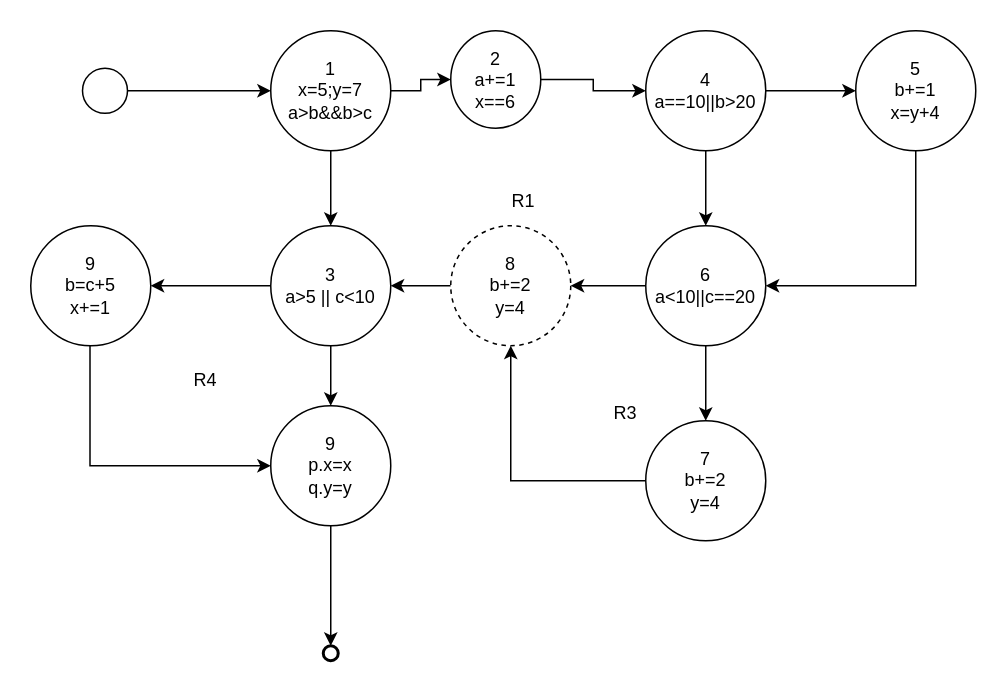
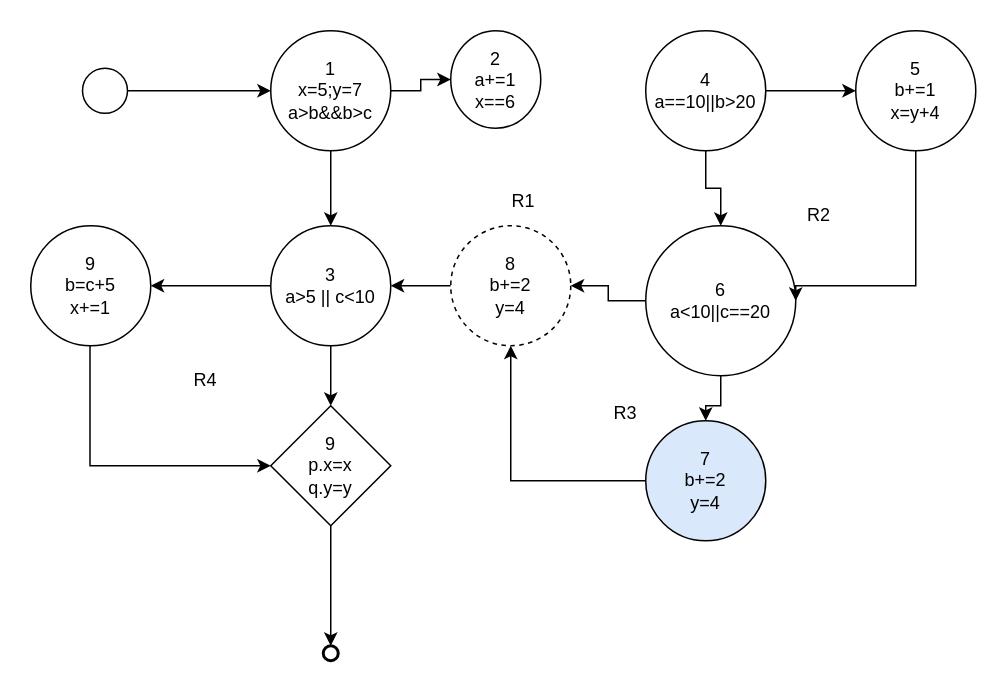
(593, 80) -> none
none -> (827, 215)
(706, 286) -> (721, 301)
(331, 466) -> (331, 466)
(706, 481) -> (706, 481)
